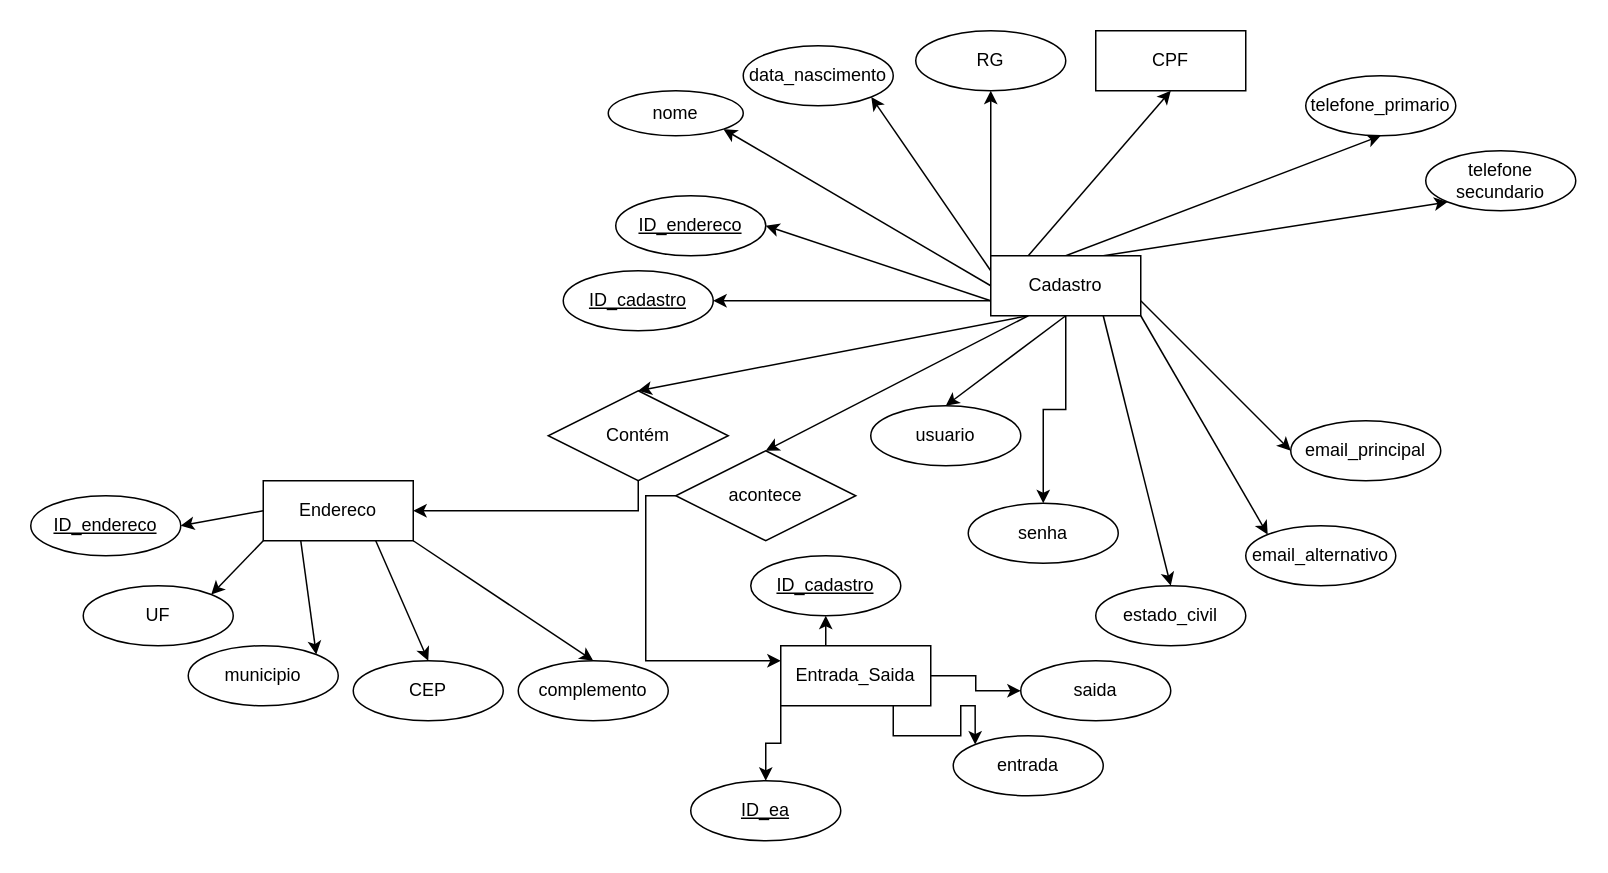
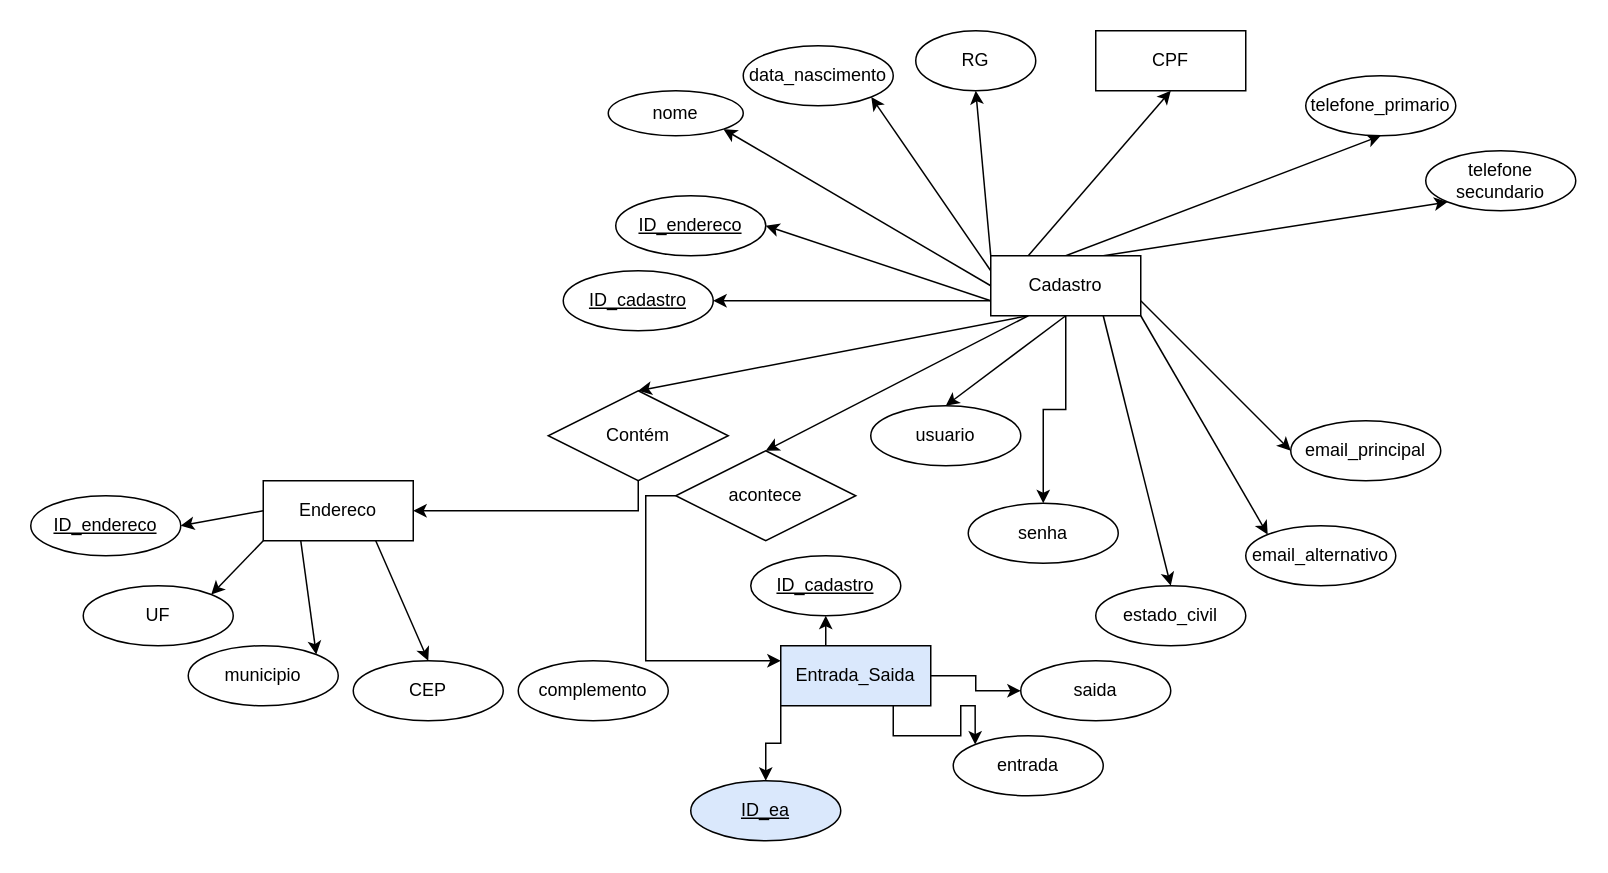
(991, 61) -> (976, 61)
(499, 598) -> none
(856, 676) -> (856, 676)
(766, 811) -> (766, 811)
